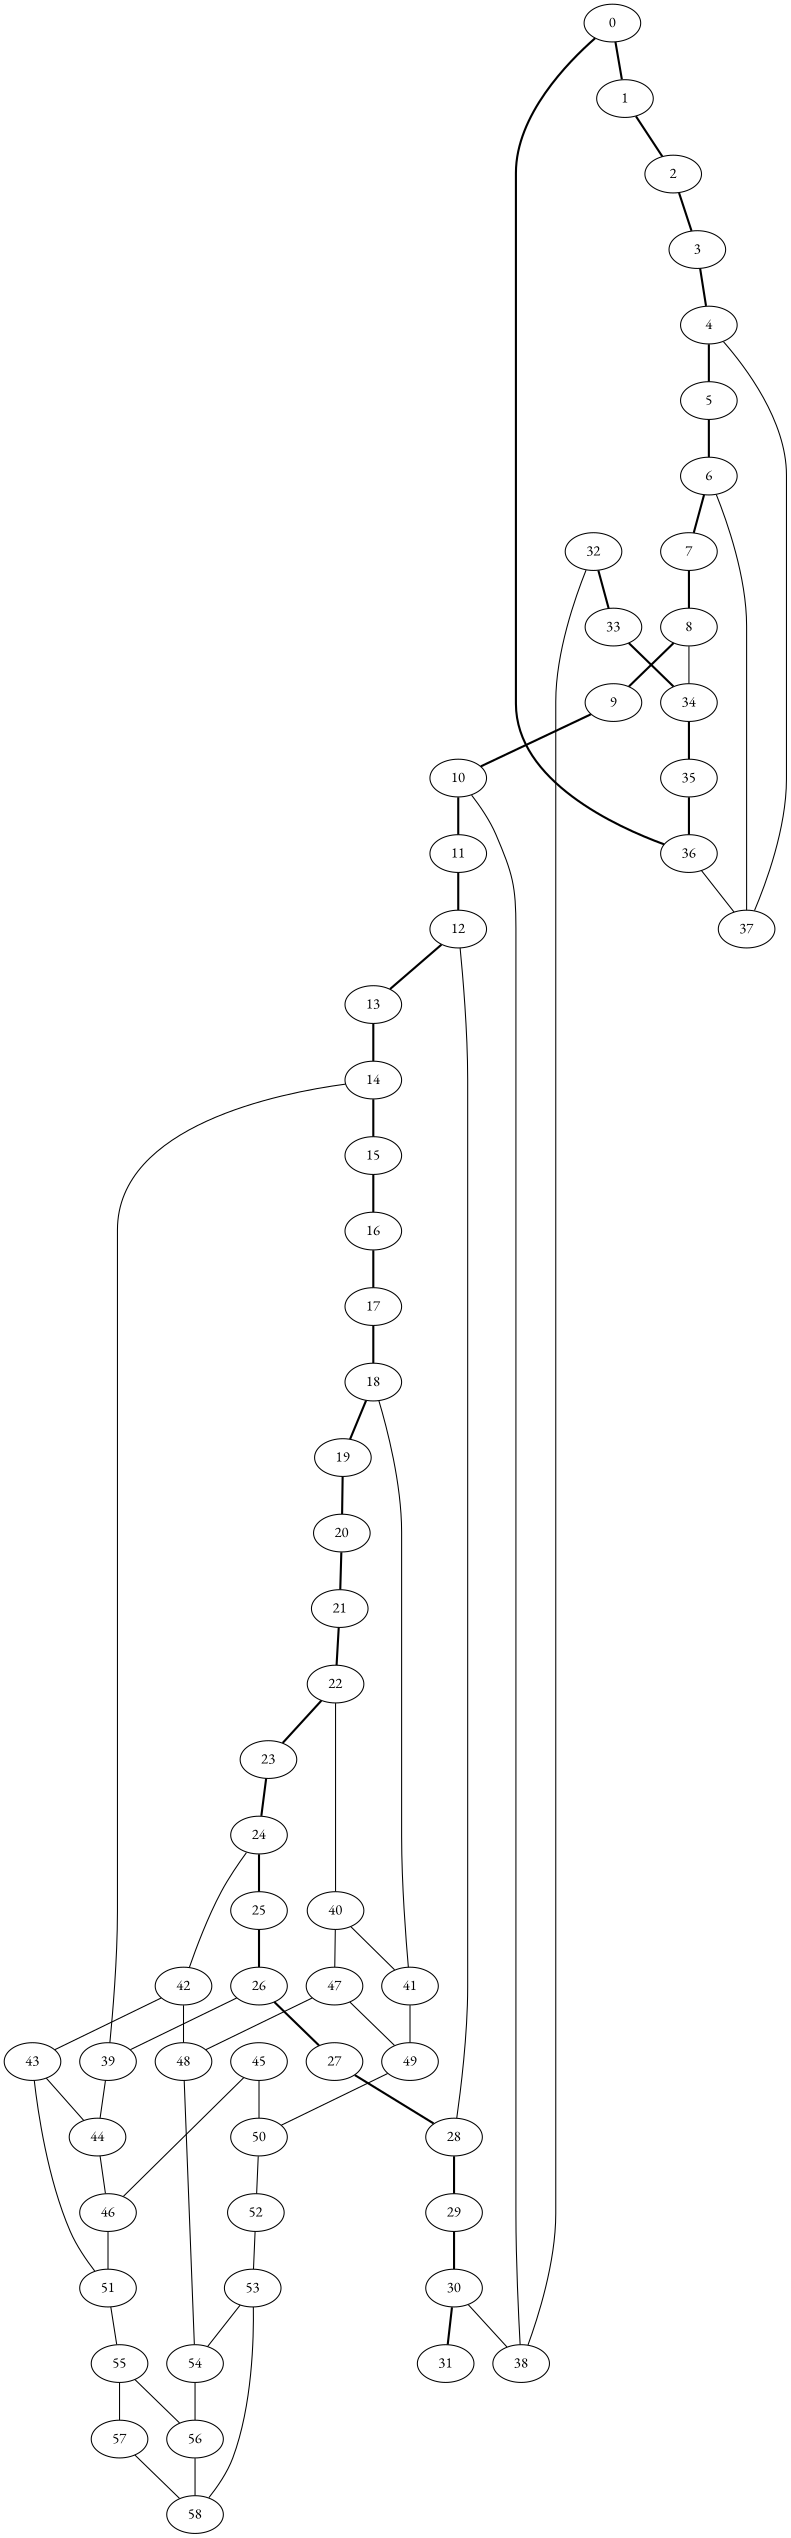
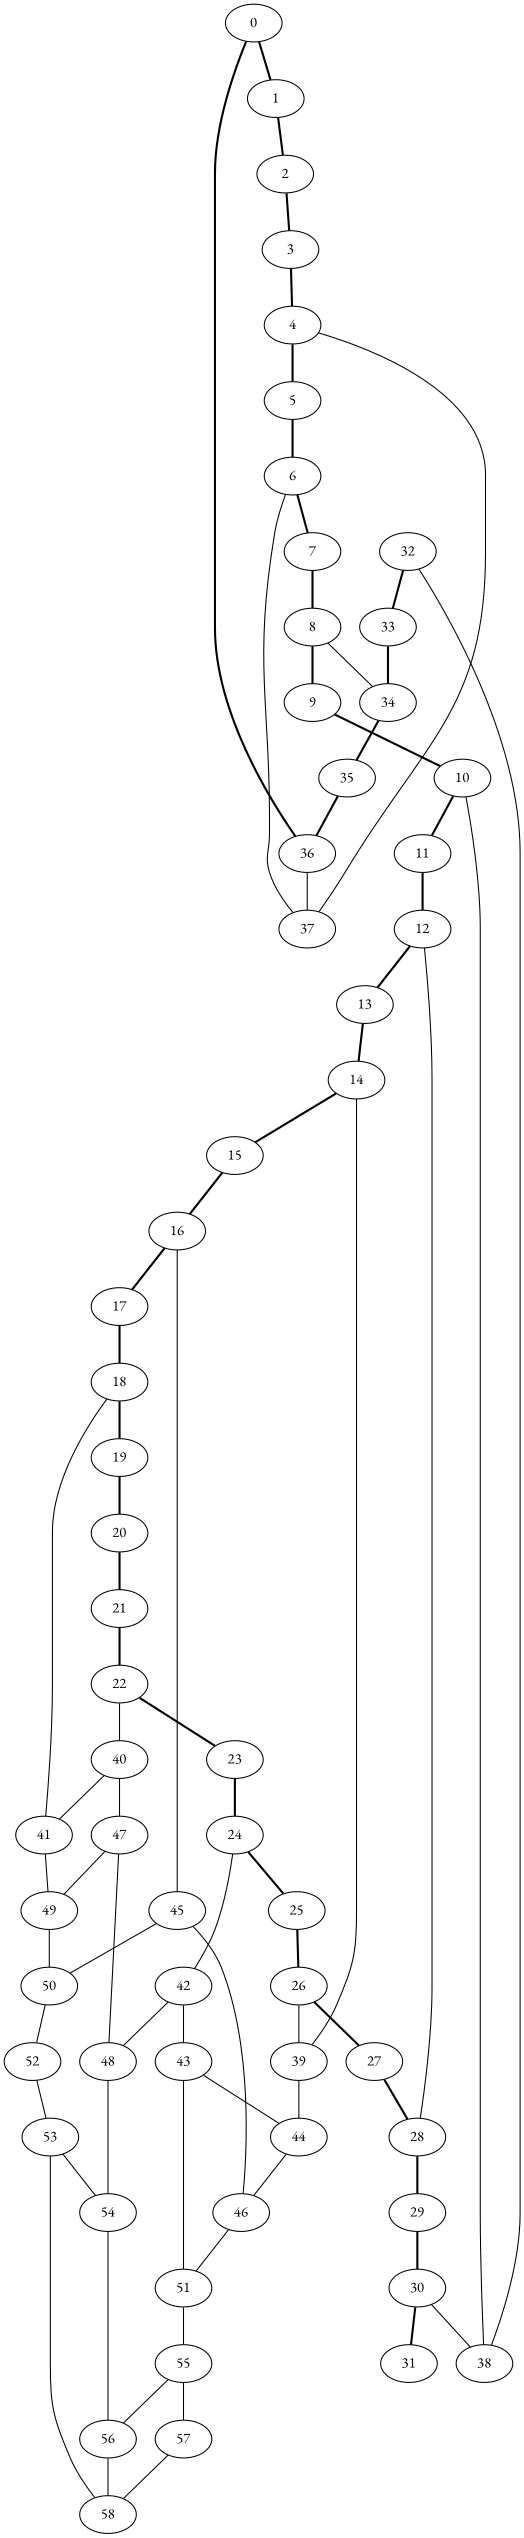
none -> (177, 1571)
